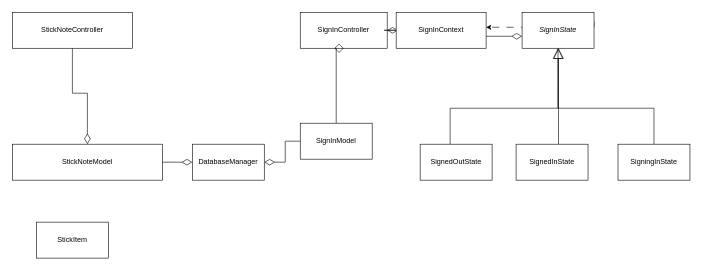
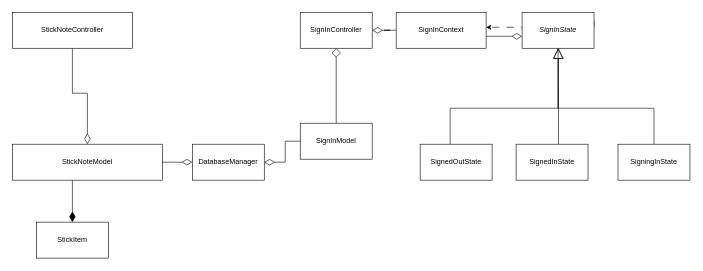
(344, 30) -> (336, 30)
none -> (72, 195)
